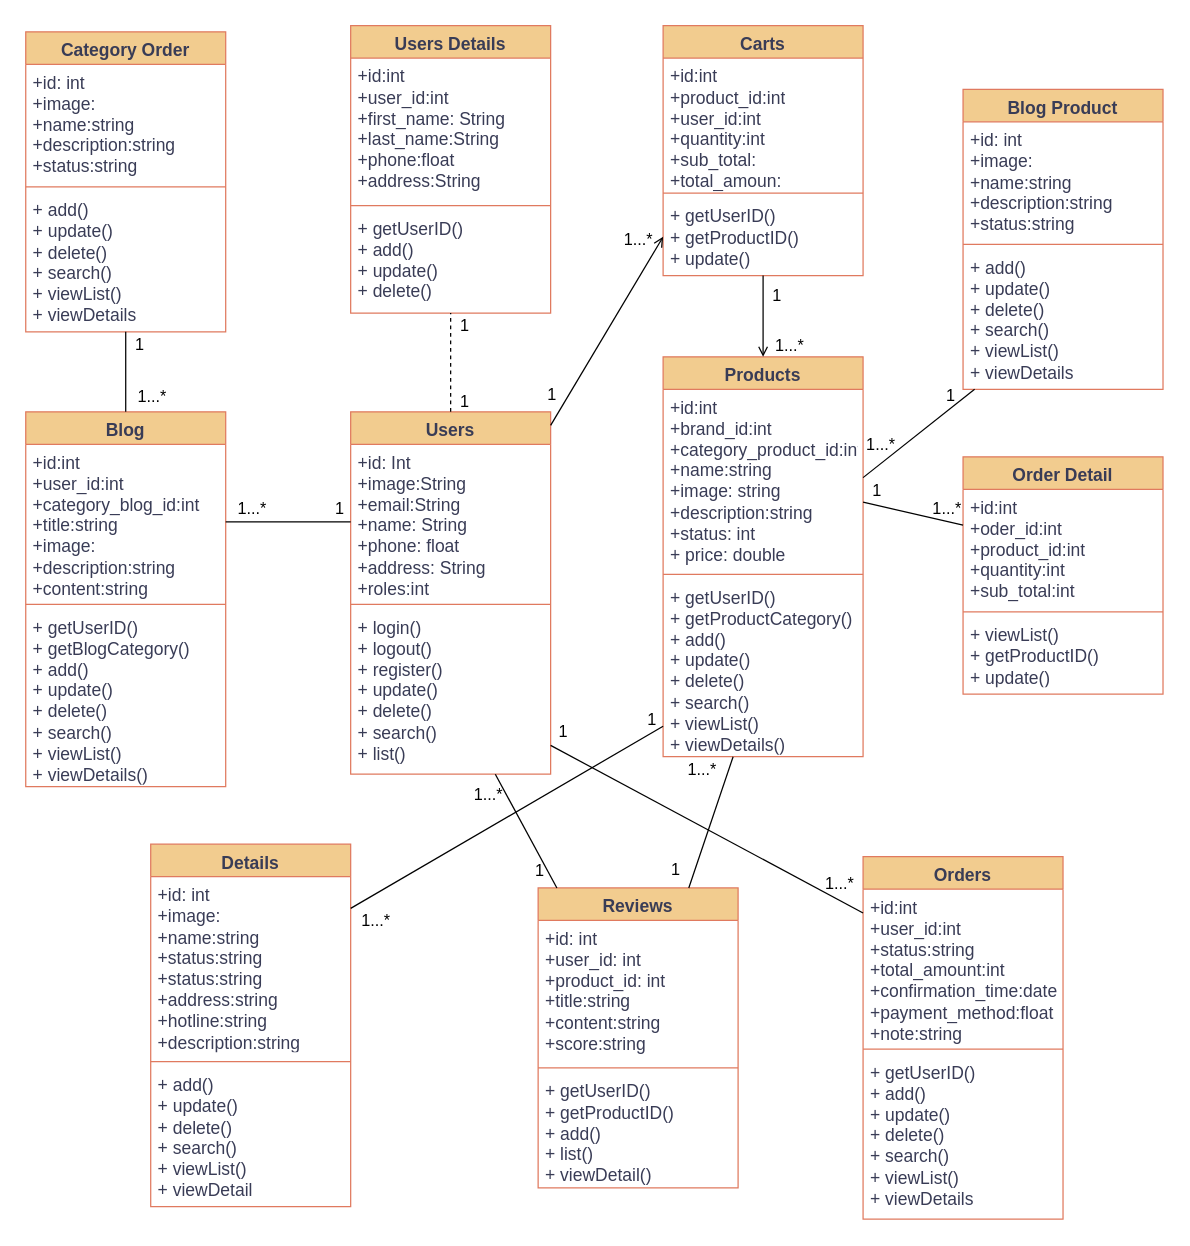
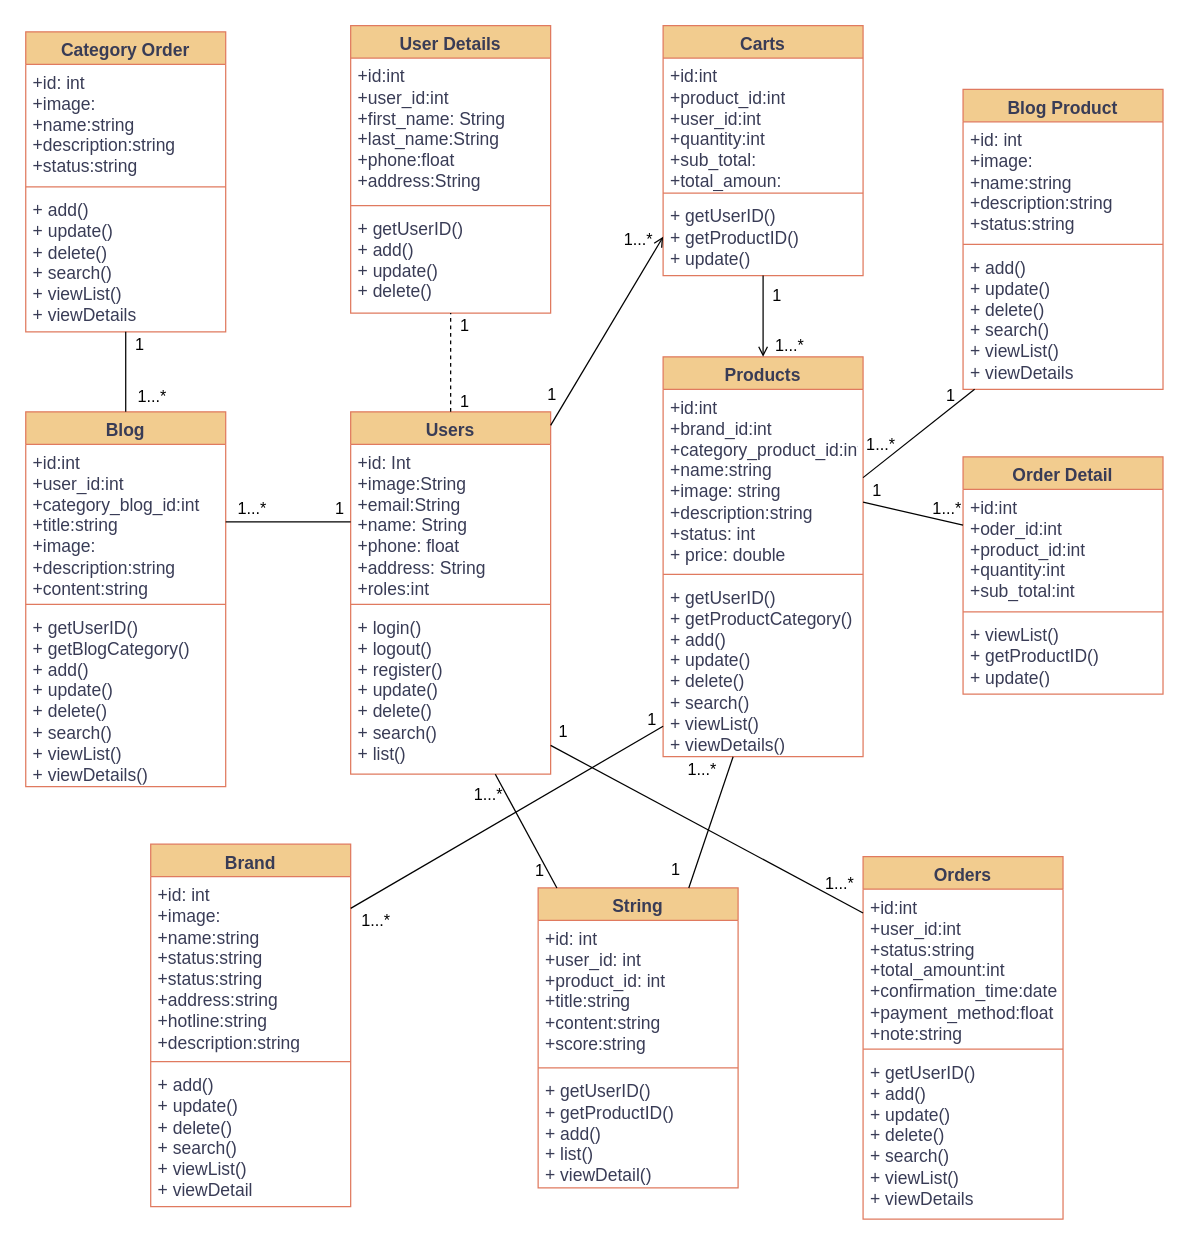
(451, 45) -> (451, 45)
(251, 864) -> (251, 864)
(638, 907) -> (638, 907)
